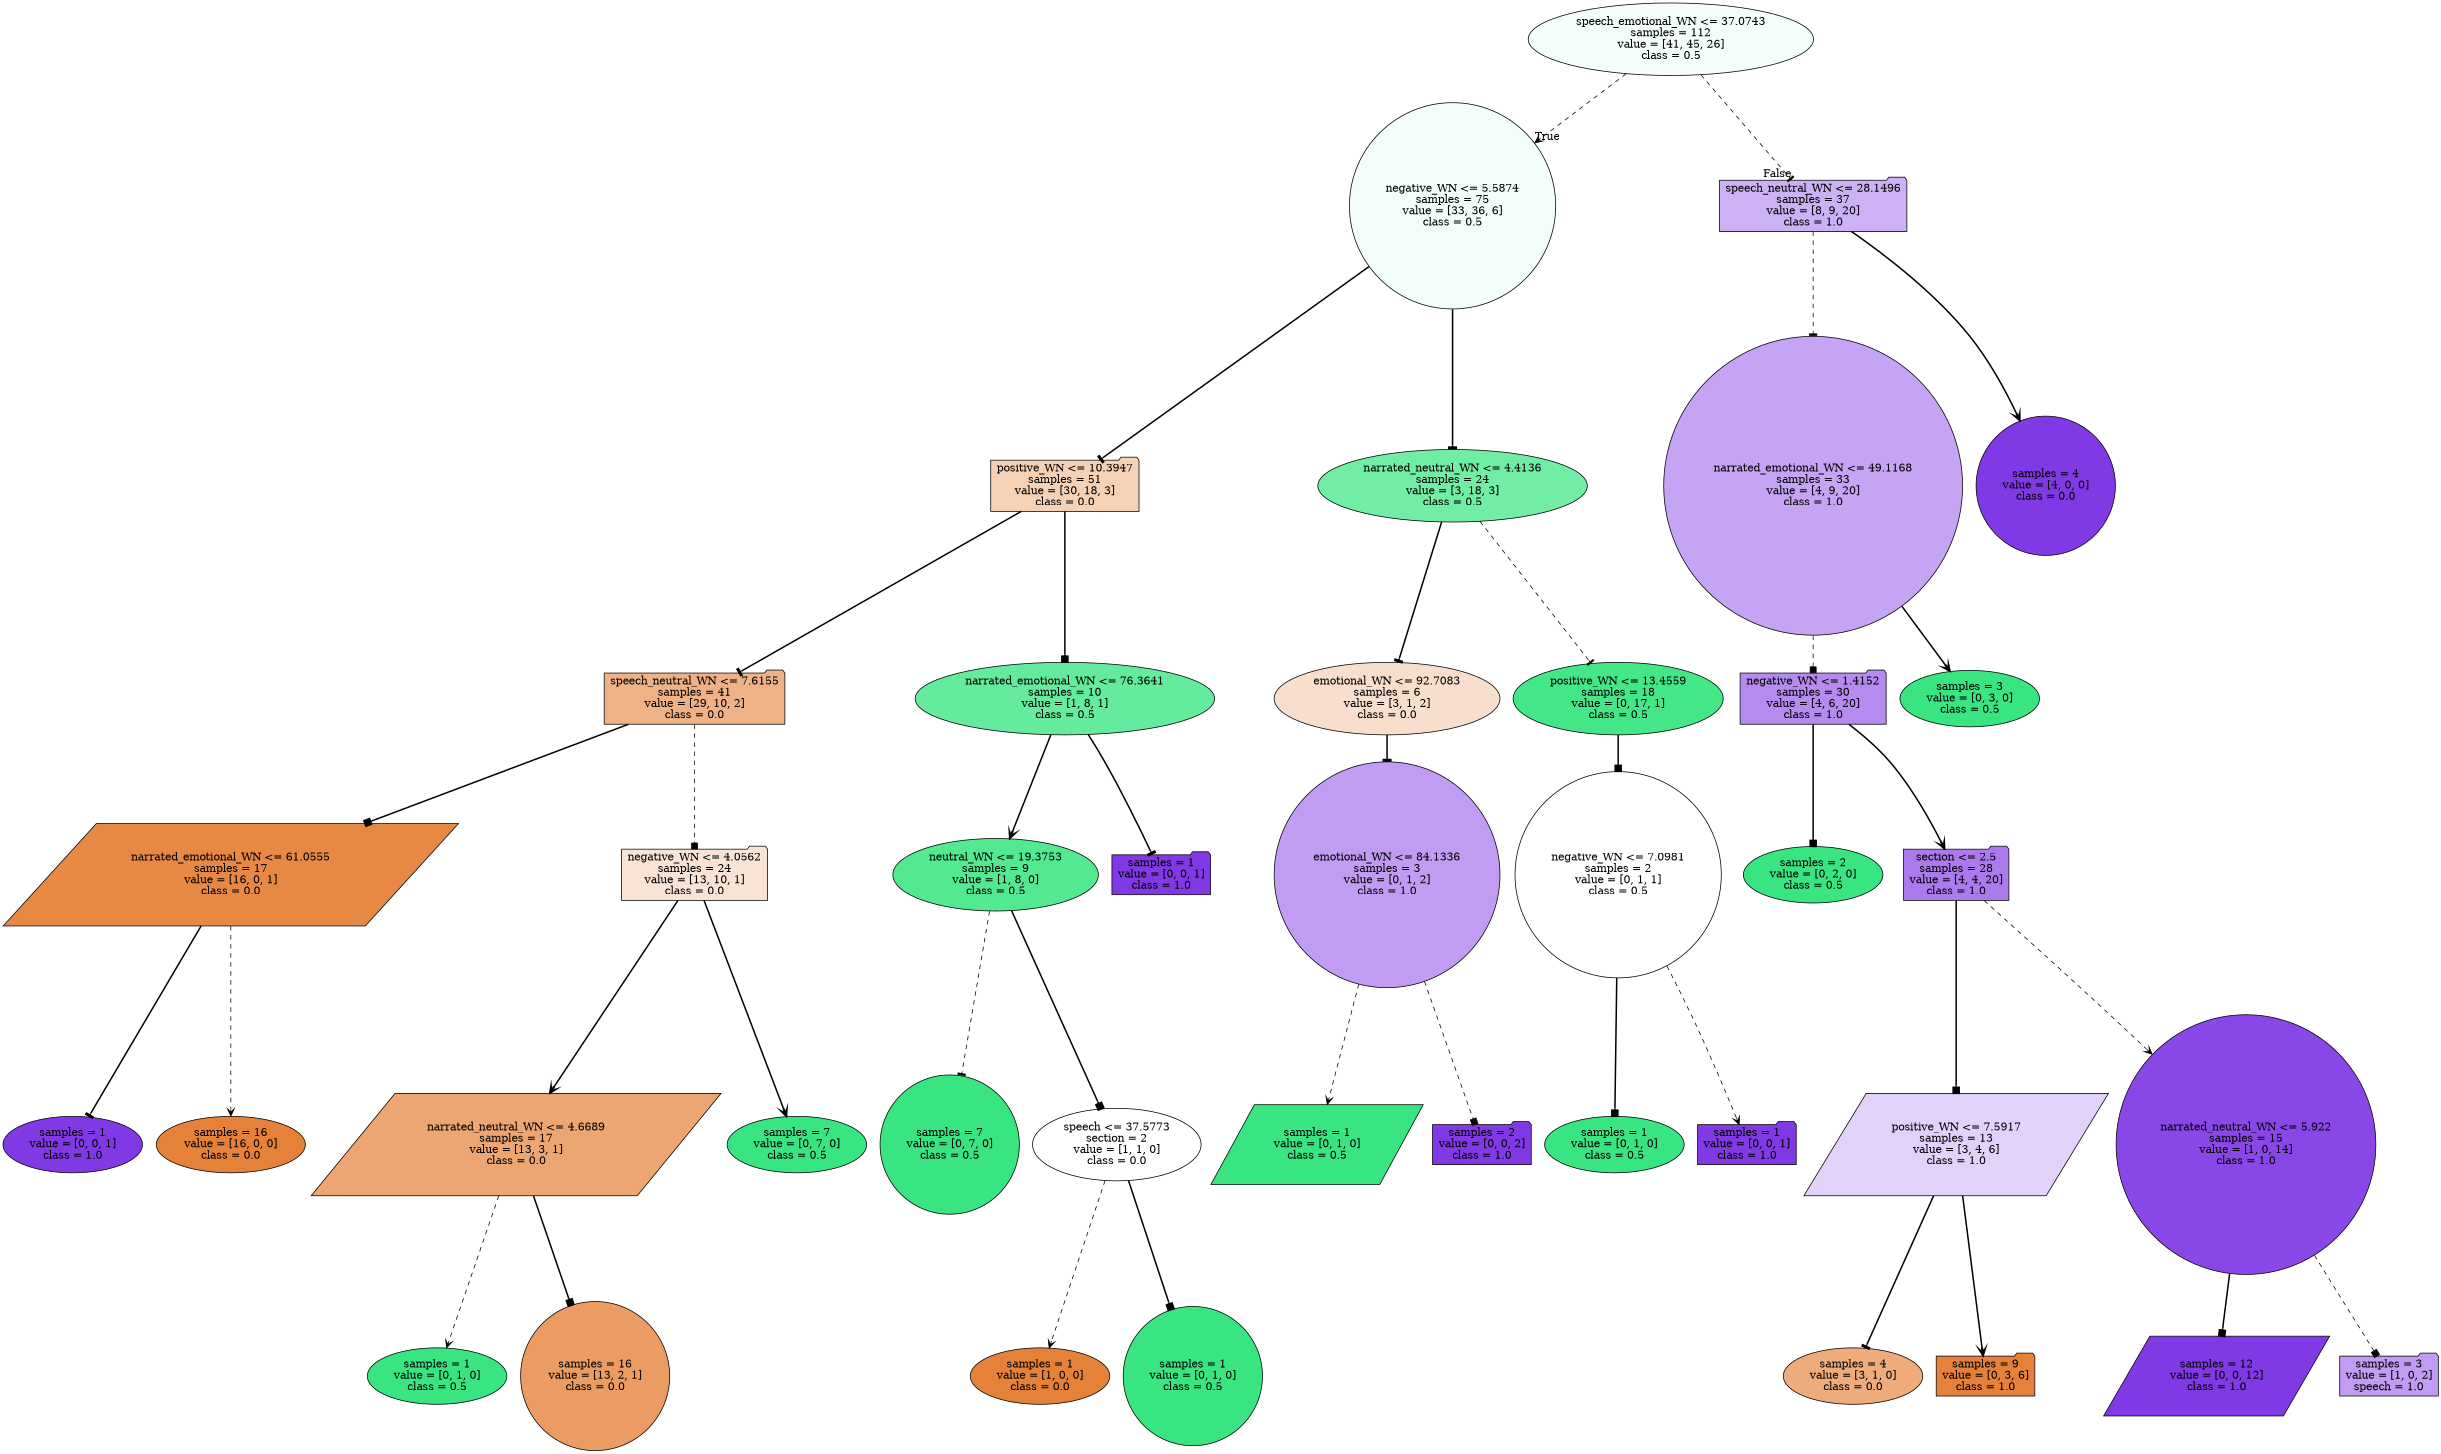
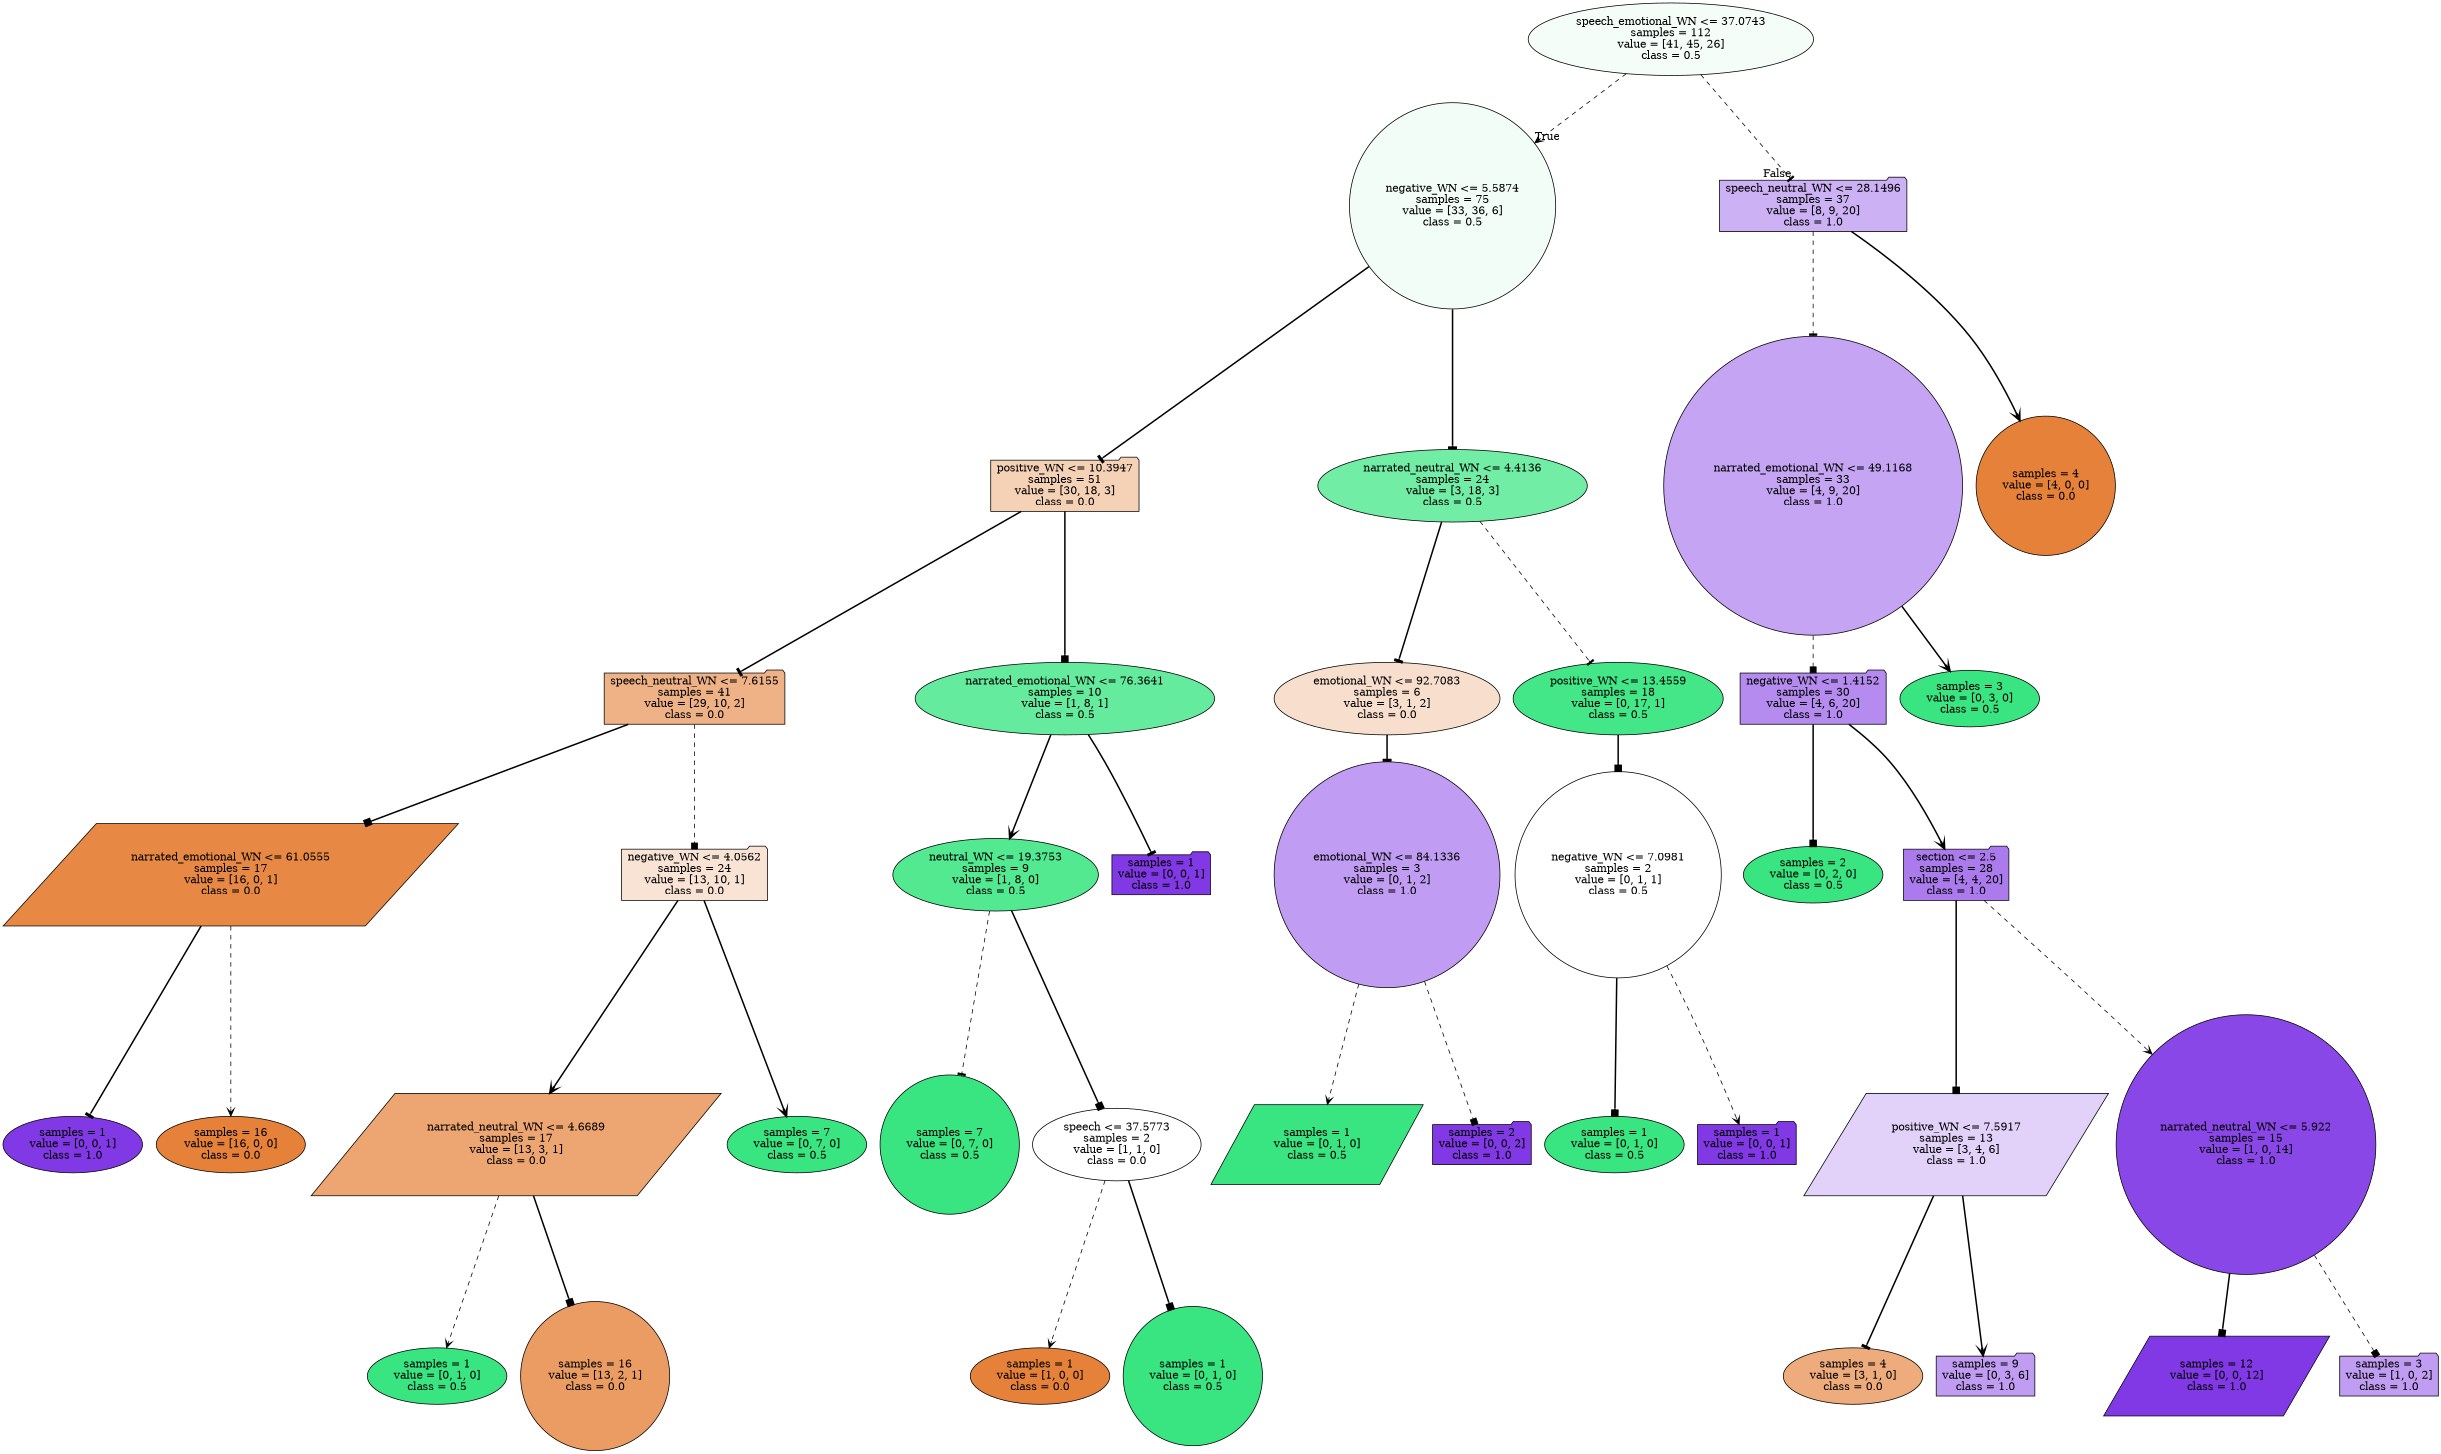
(2046, 486) -> (2046, 486)
(1117, 1145) -> (1117, 1145)
(1986, 1376) -> (1986, 1376)
(2389, 1376) -> (2389, 1376)
